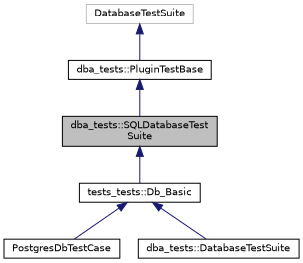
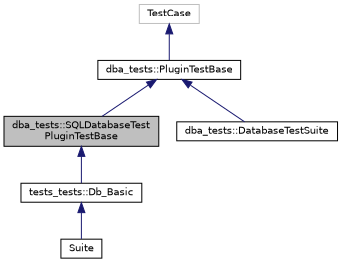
(140, 14) -> (169, 14)
(140, 131) -> (81, 131)
(183, 224) -> (218, 104)
(62, 249) -> (81, 249)
